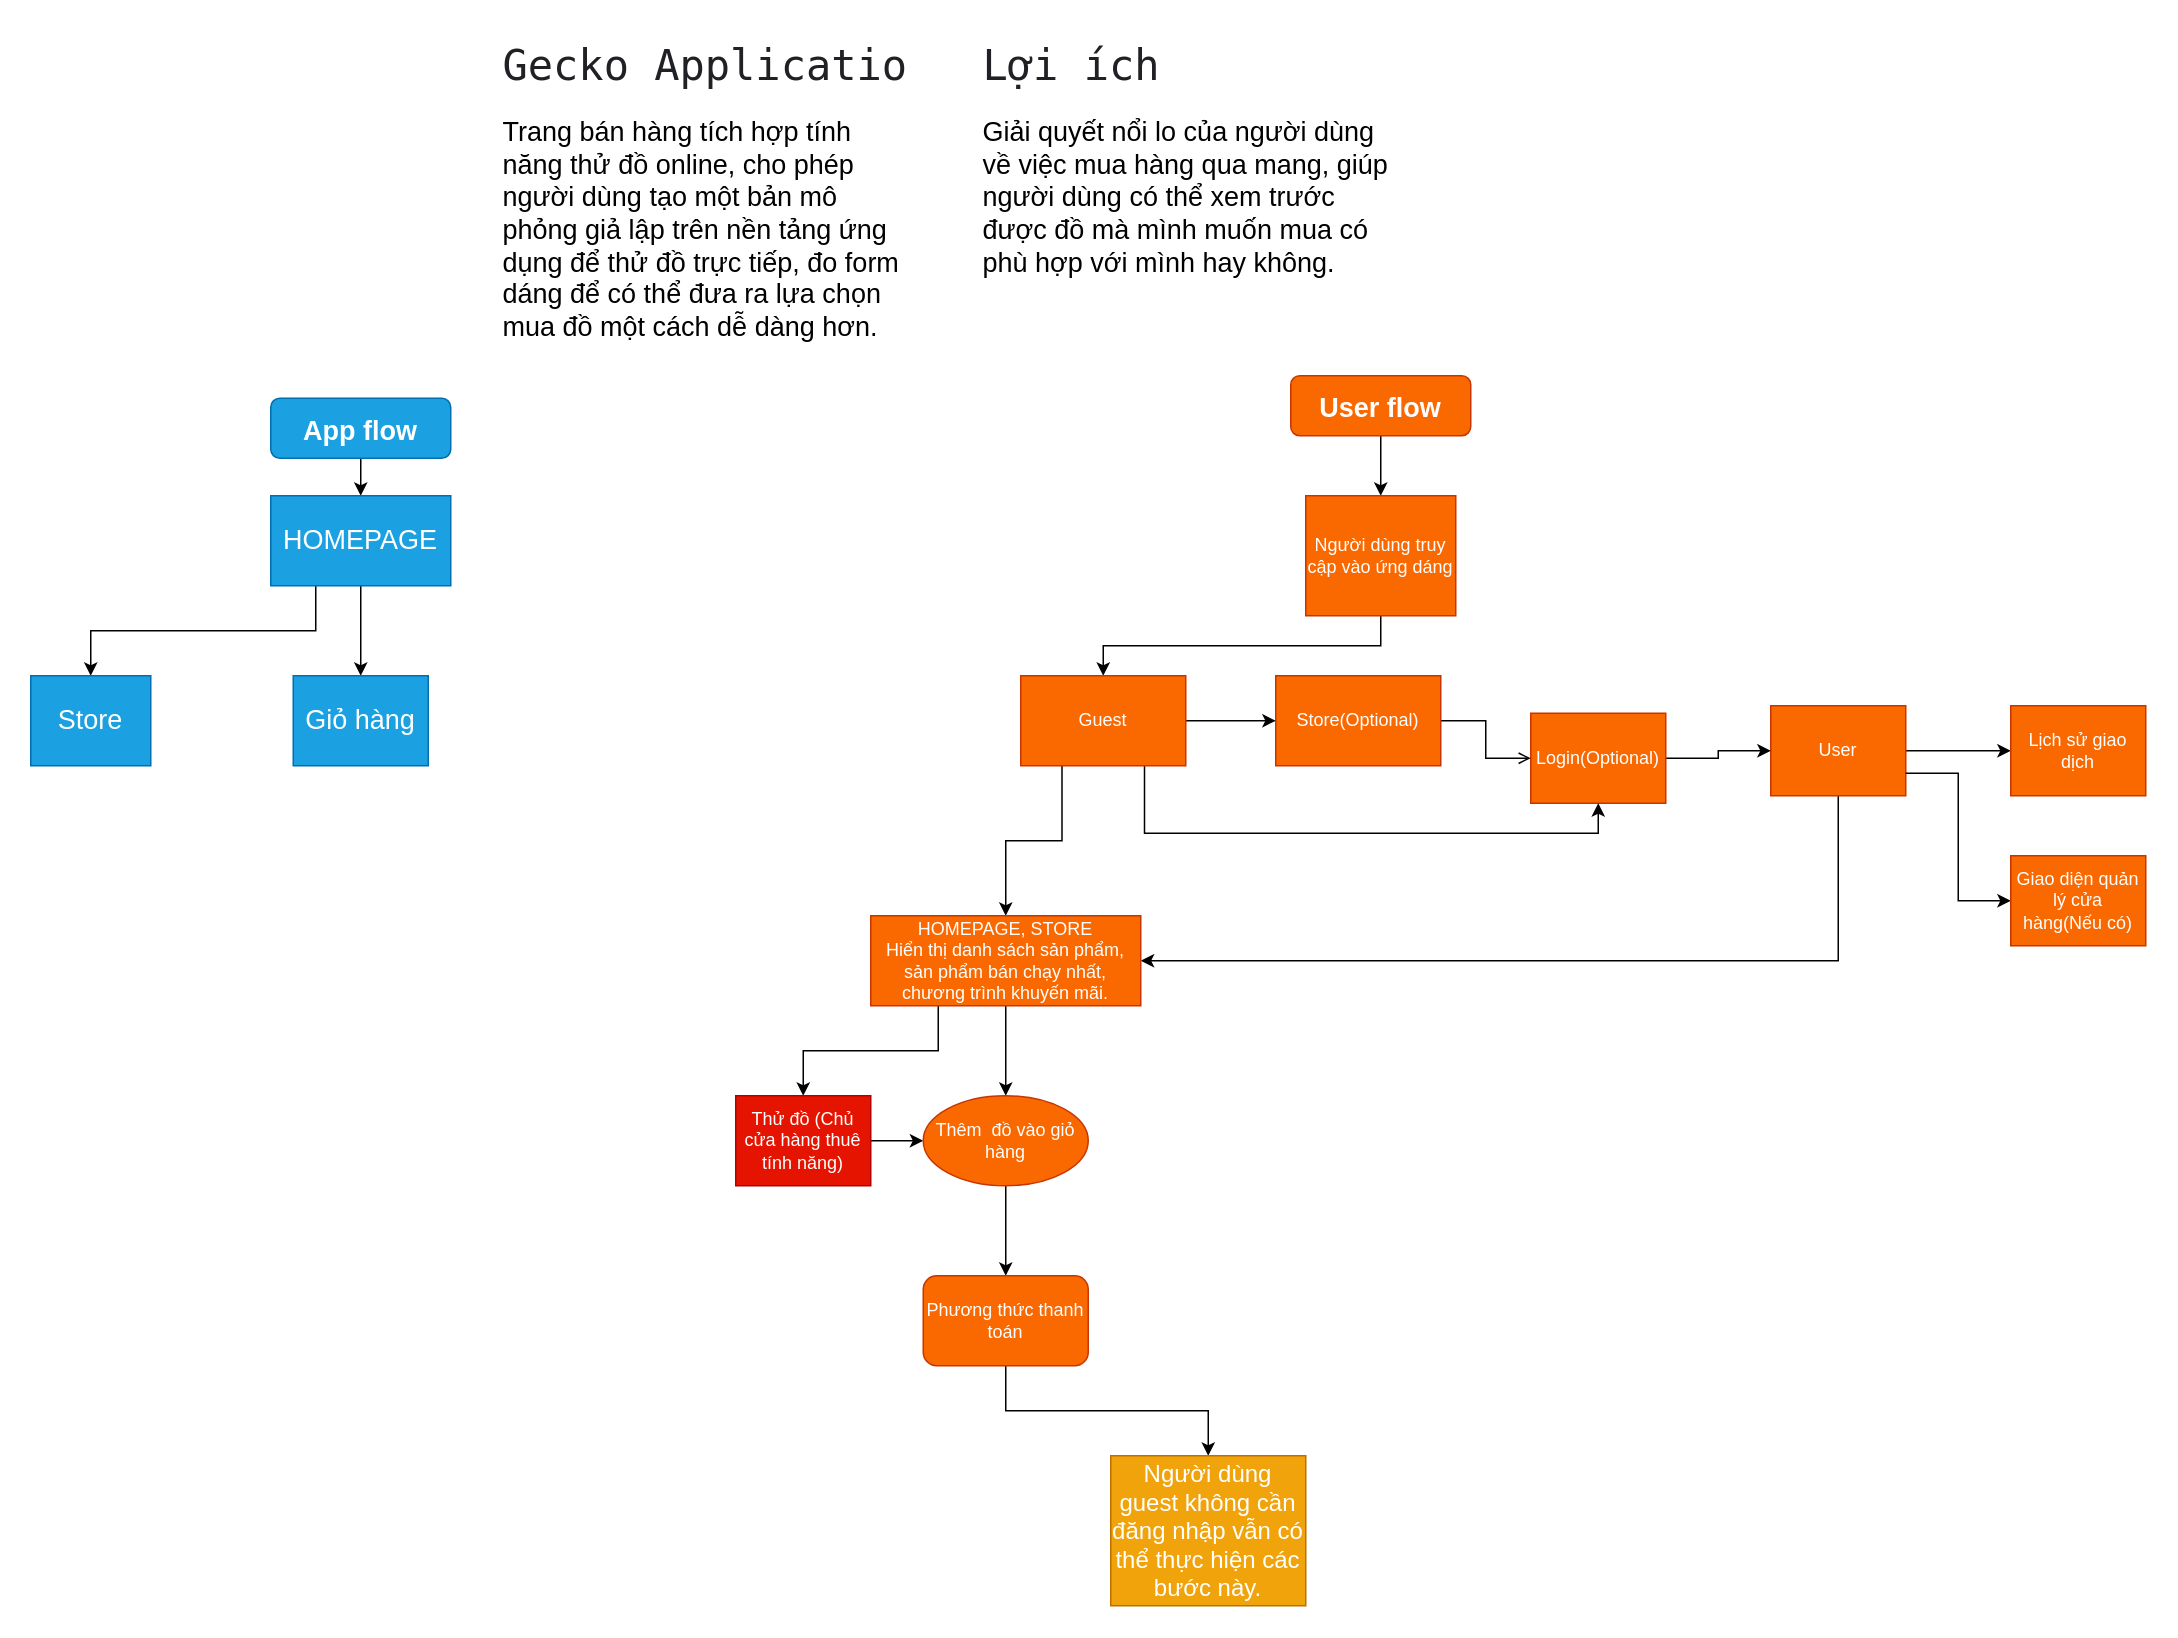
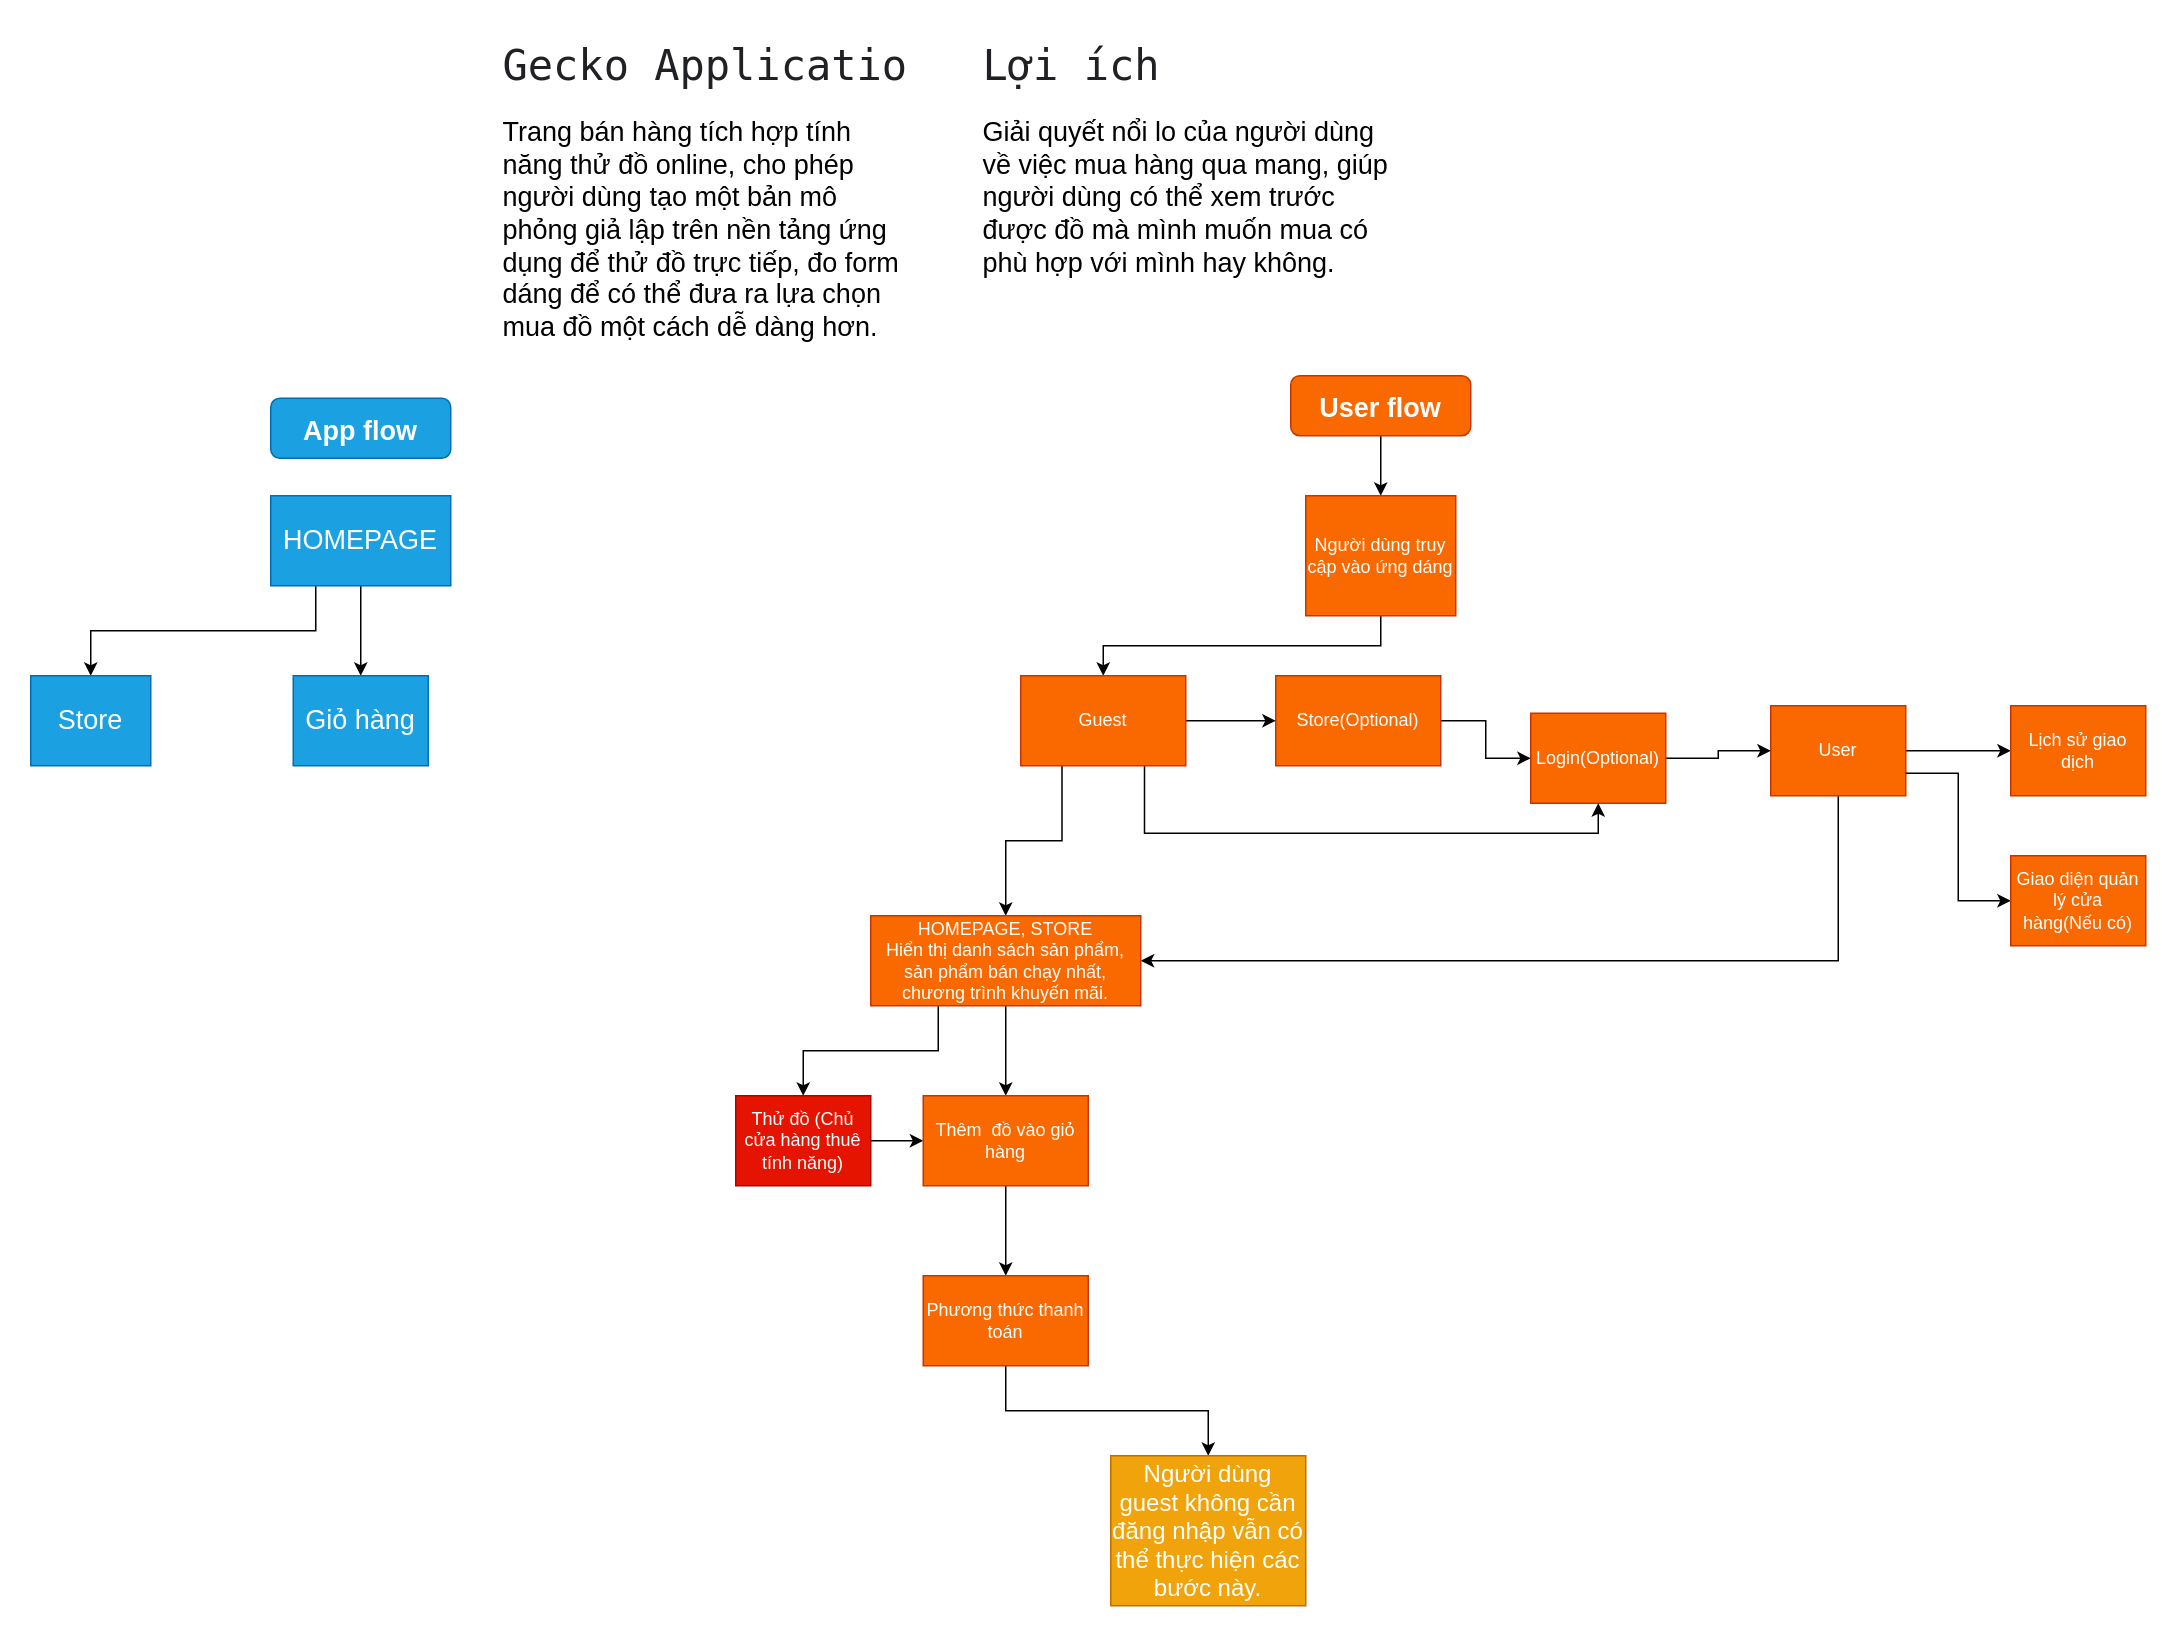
(361, 472) -> none
(1521, 758) -> (1519, 758)
(1006, 1141) -> (1006, 1141)
(1006, 1321) -> (1006, 1321)
